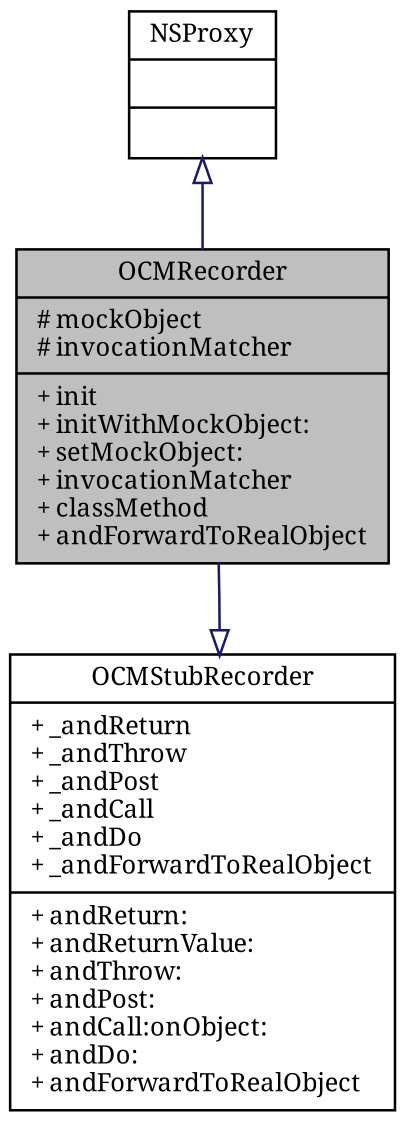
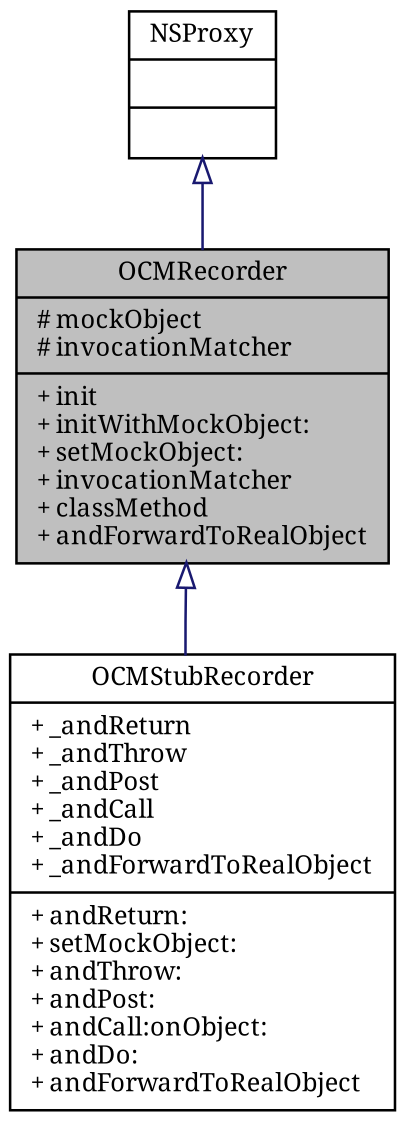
(219, 596) -> (186, 622)
(143, 944) -> (134, 944)
